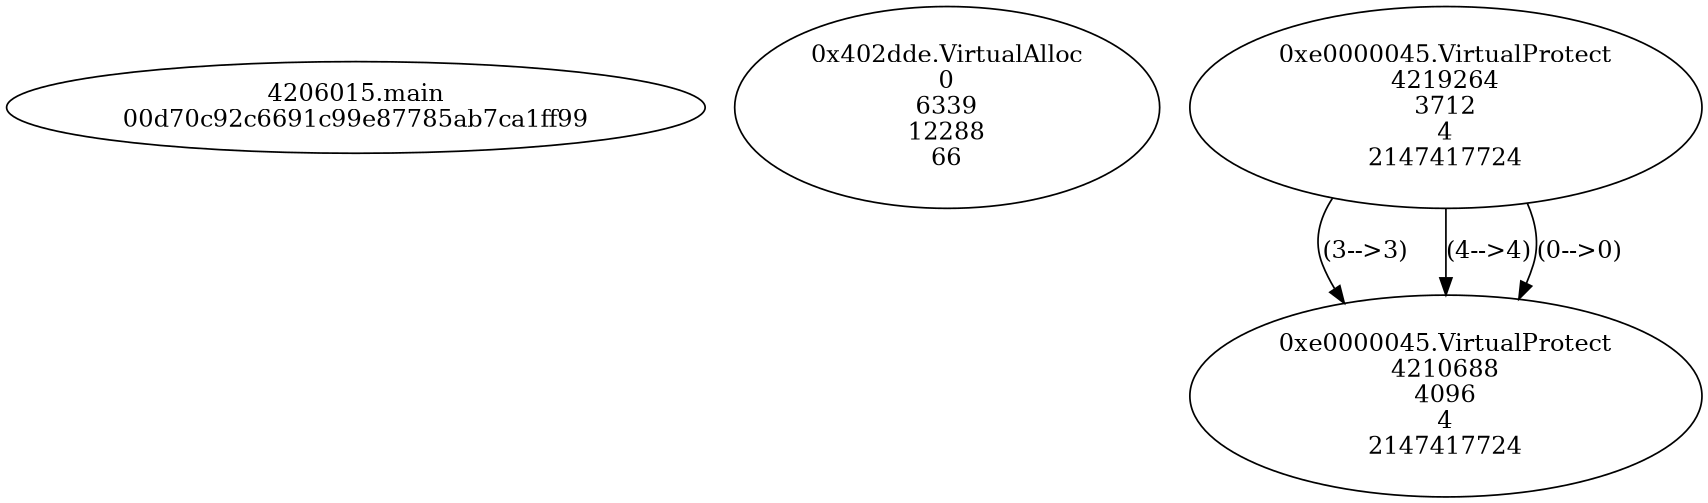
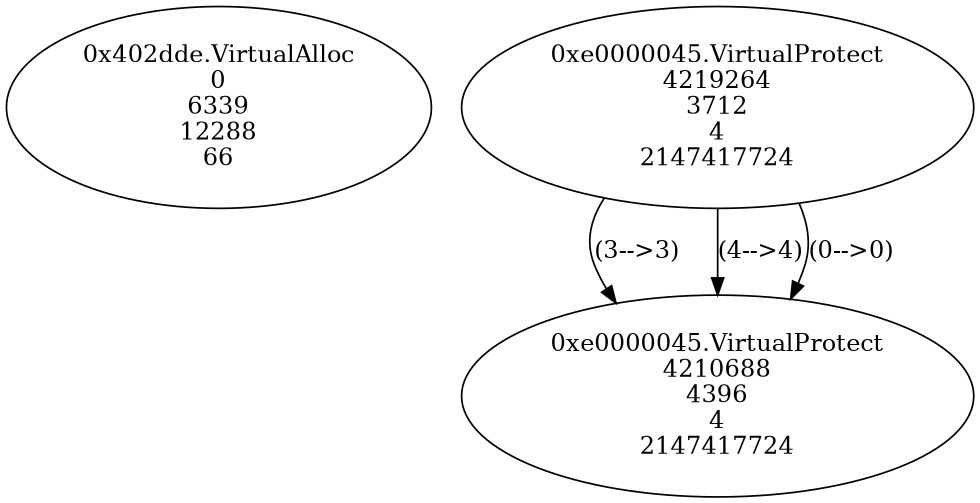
(356, 107) -> none
(1446, 396) -> (718, 396)
